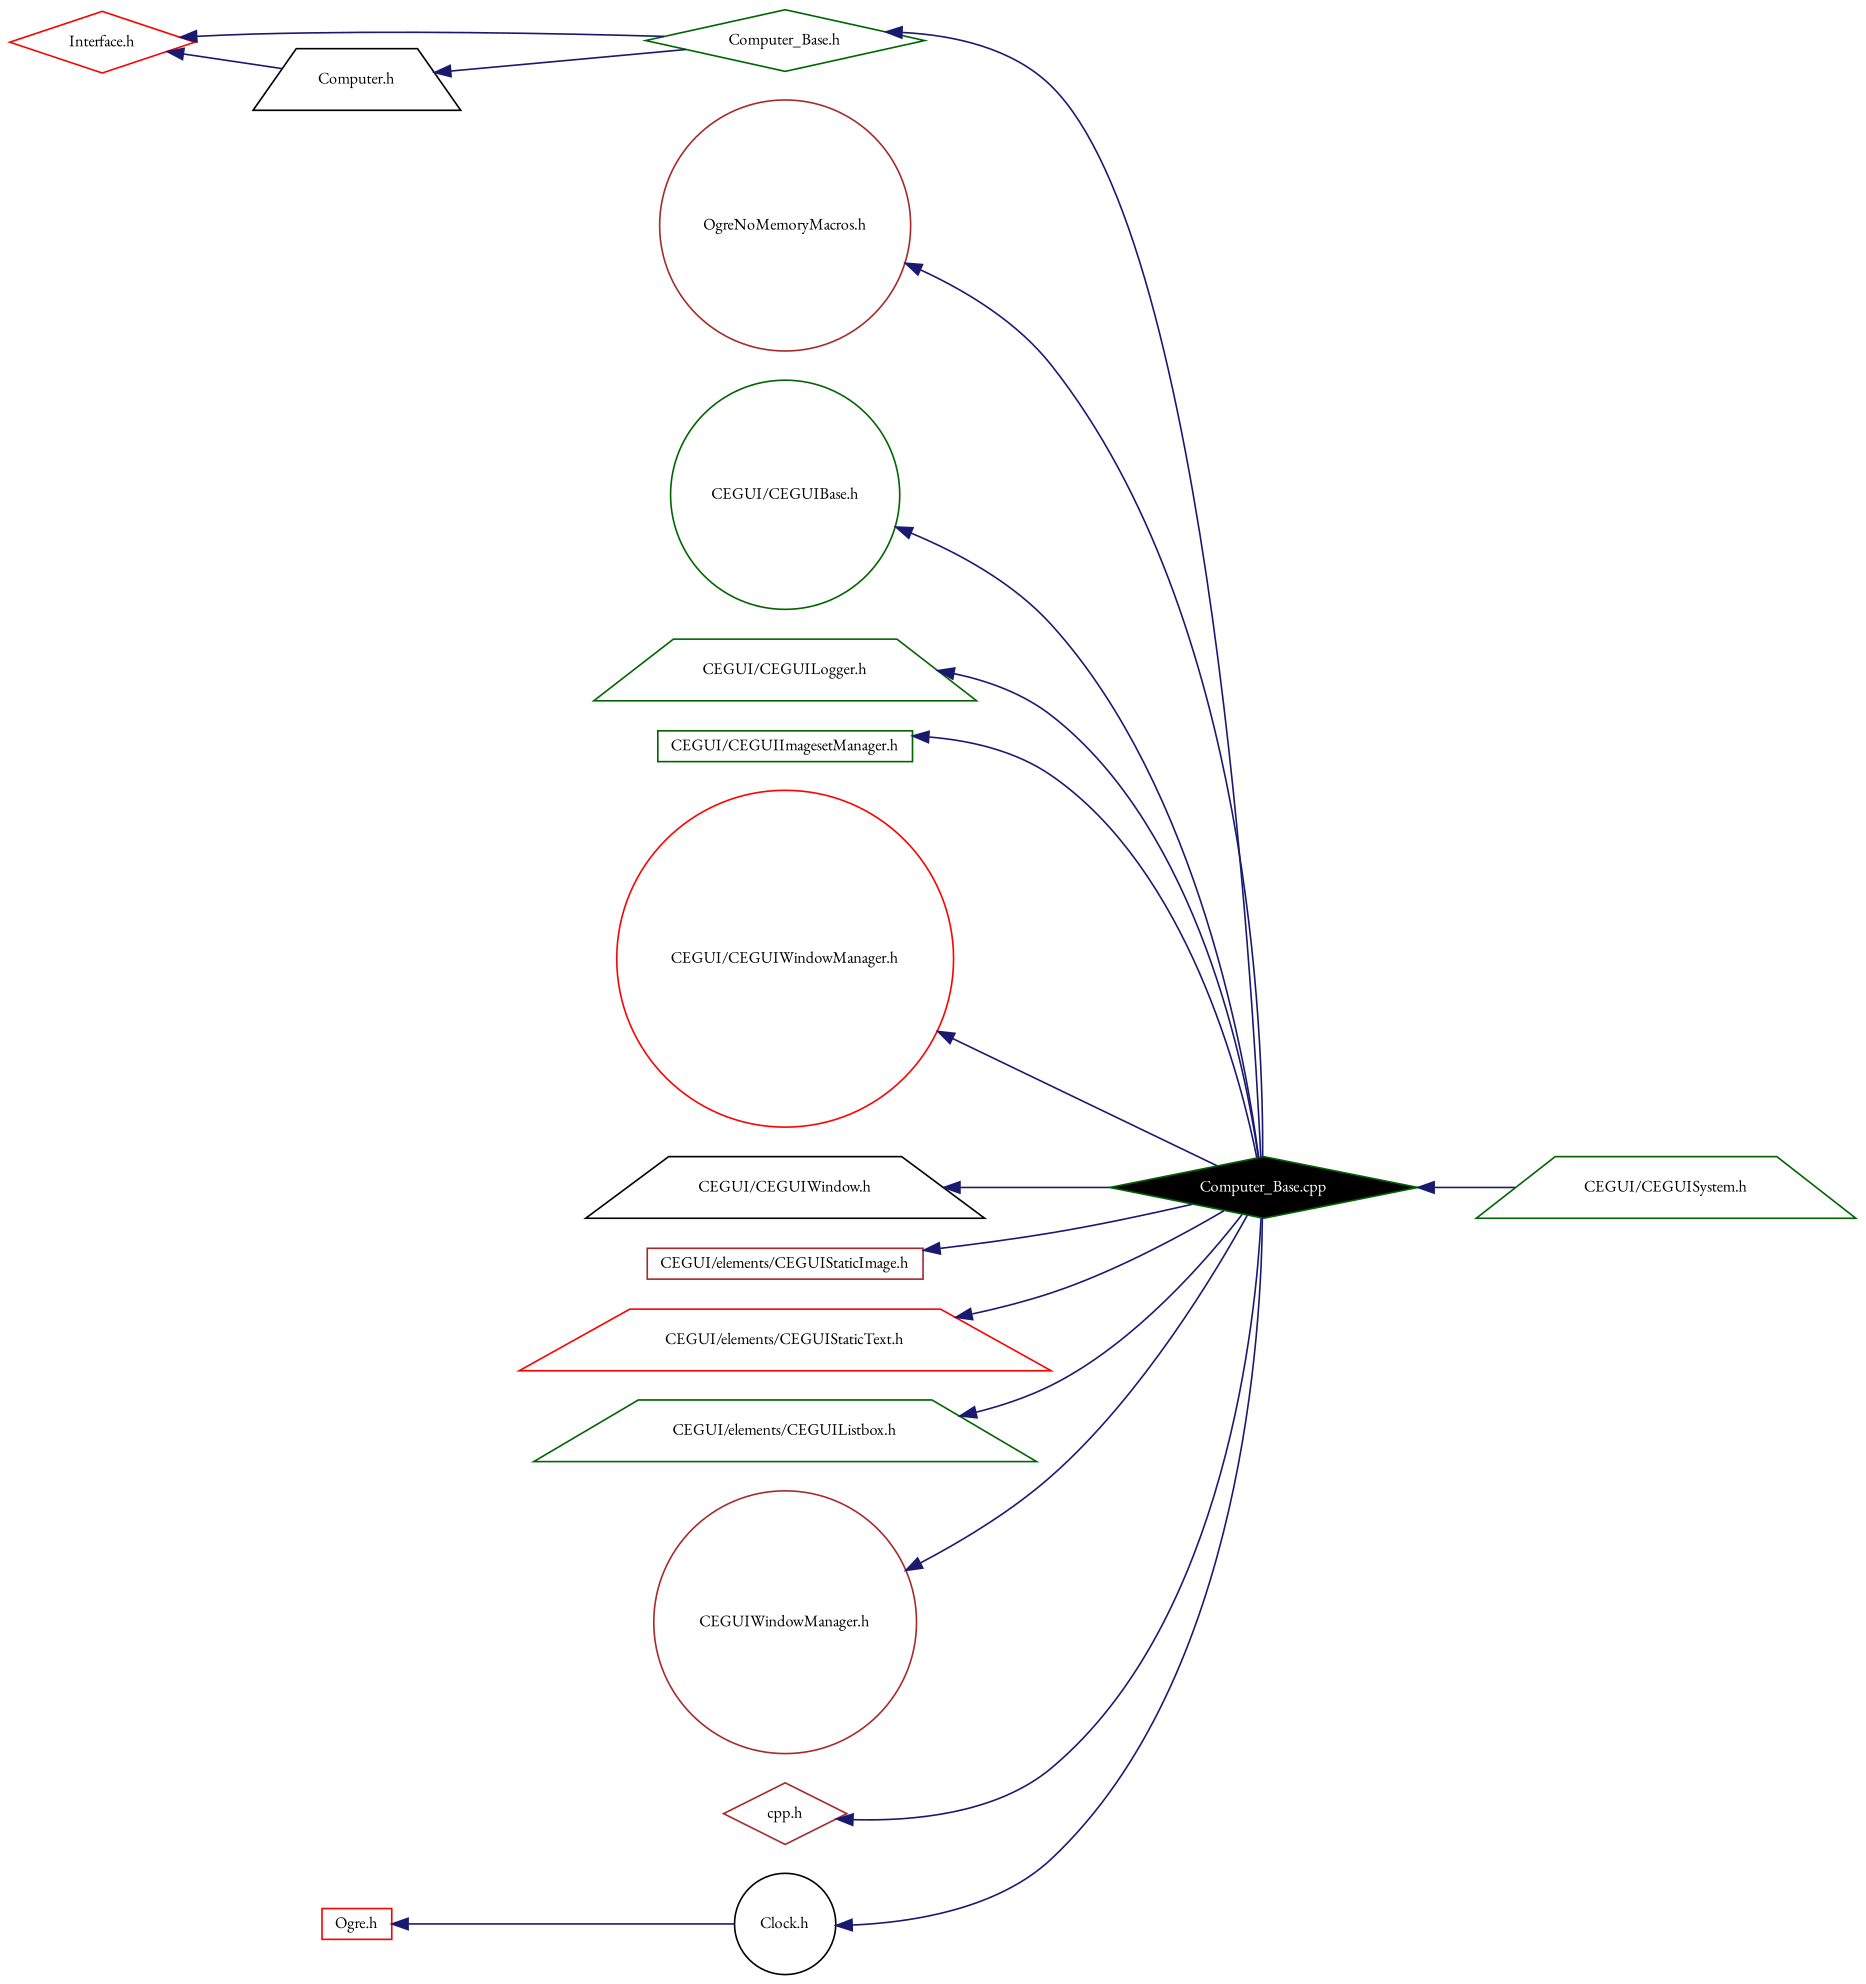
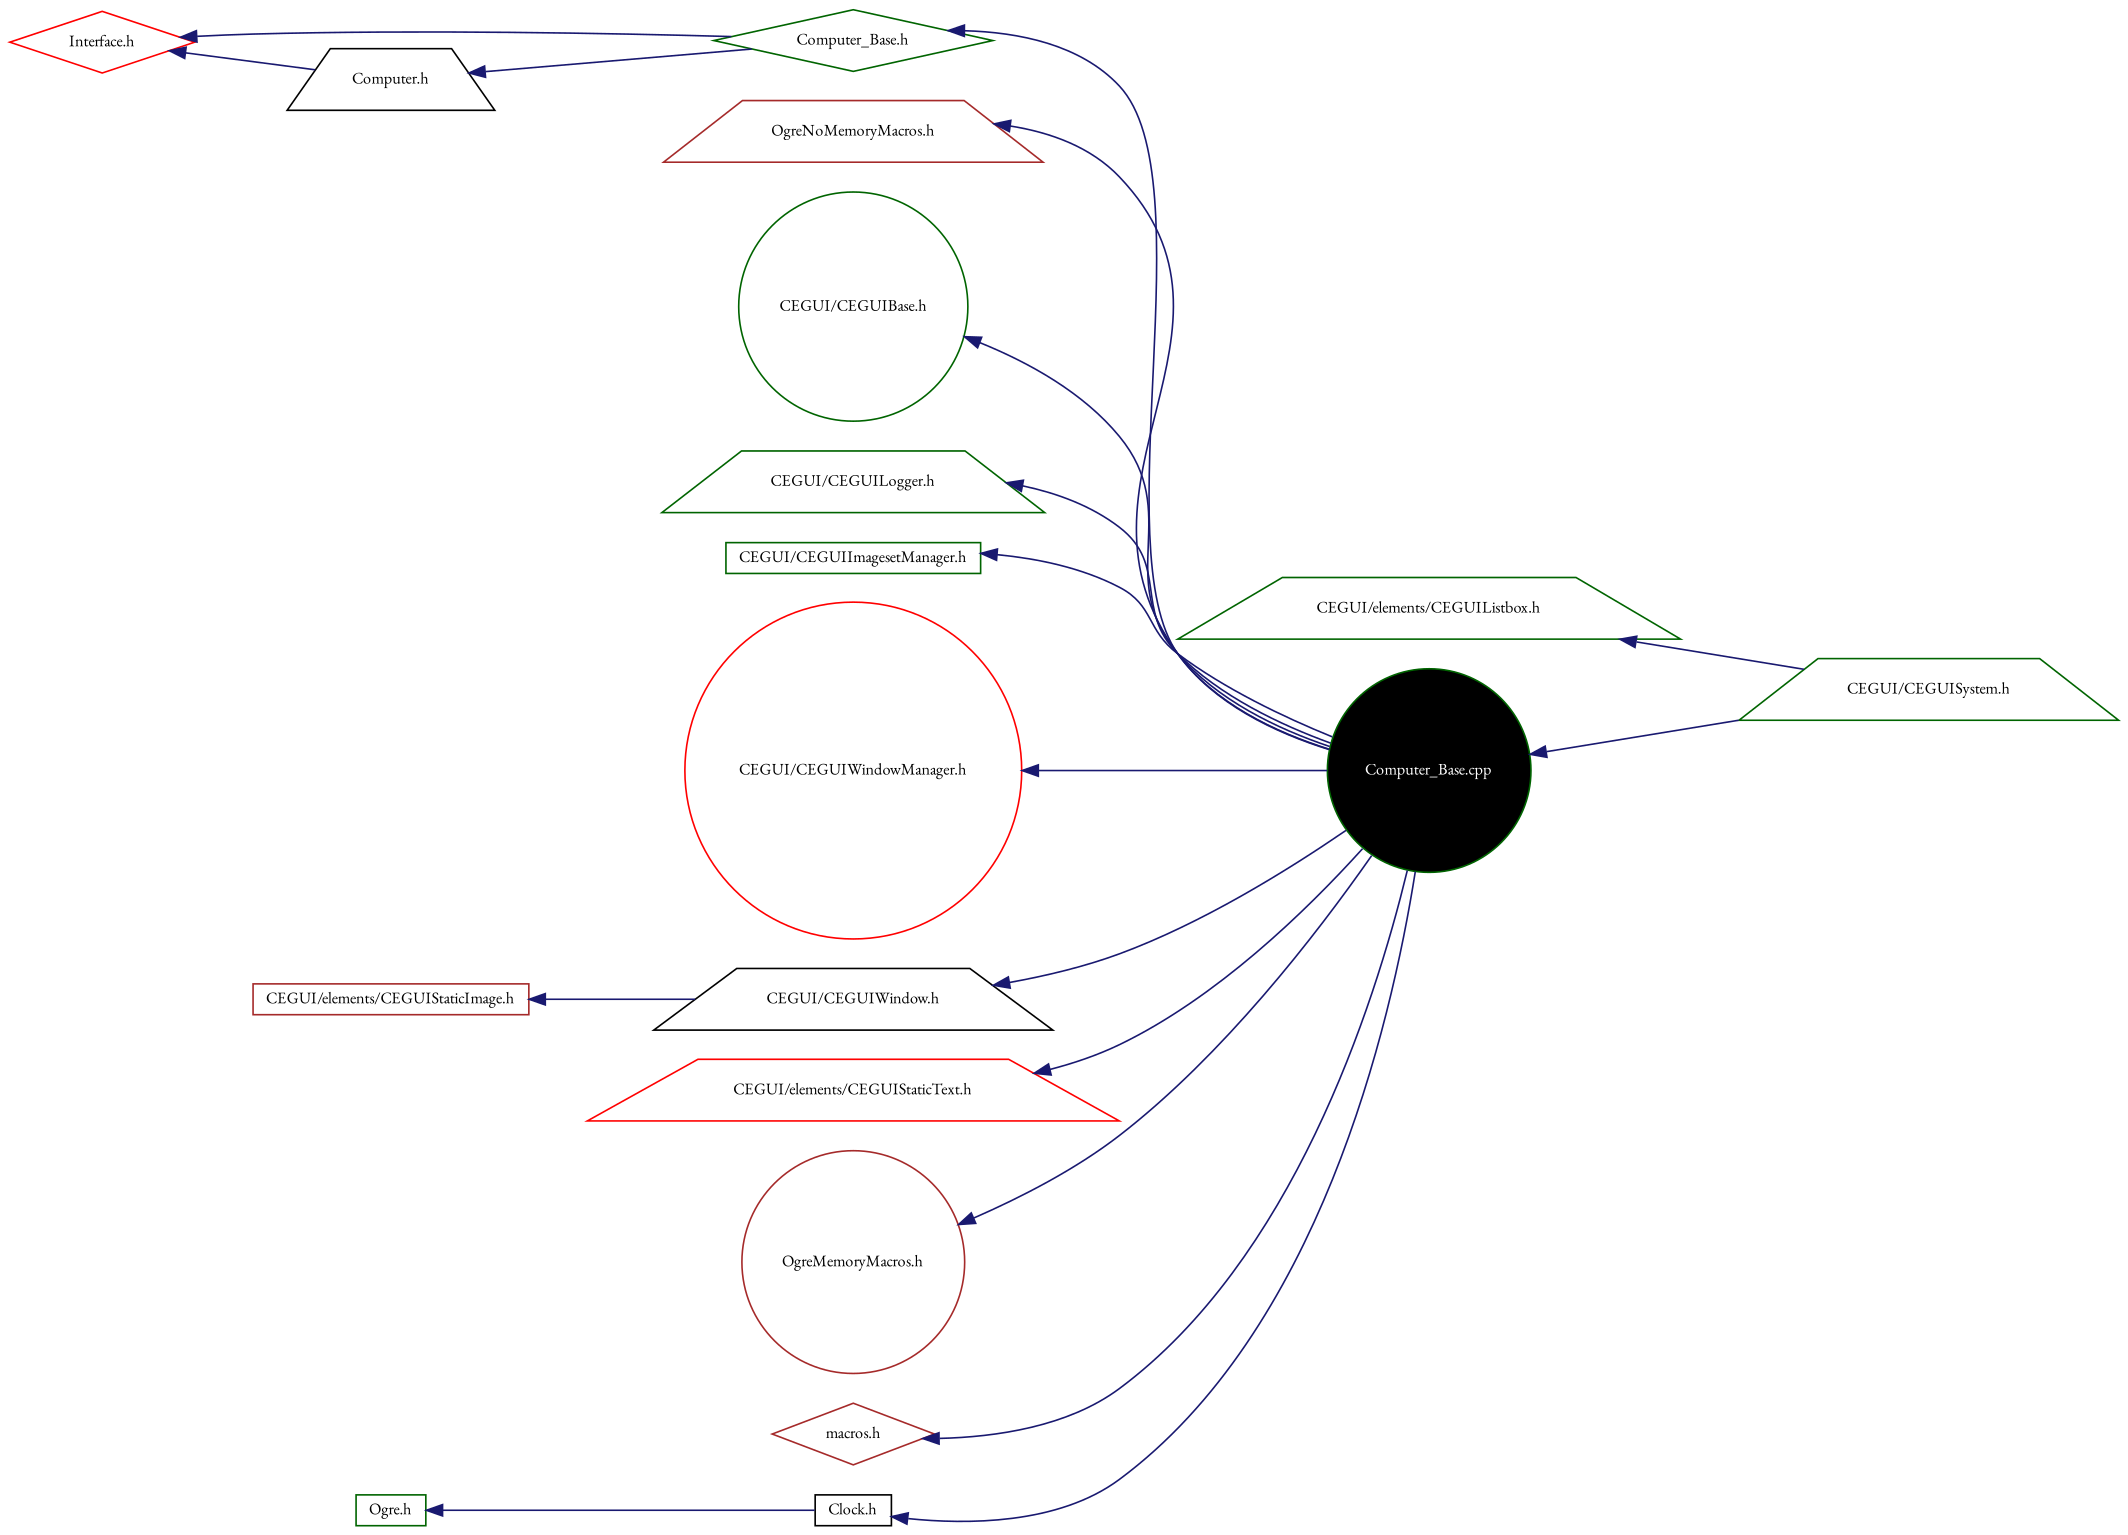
(785, 225) -> (853, 131)
(1264, 1187) -> (1429, 771)
(1067, 1230) -> (620, 999)
(1125, 1336) -> (1720, 656)
(785, 1622) -> (853, 1262)
(785, 1814) -> (853, 1434)
(357, 1924) -> (391, 1510)
(785, 1924) -> (853, 1510)
